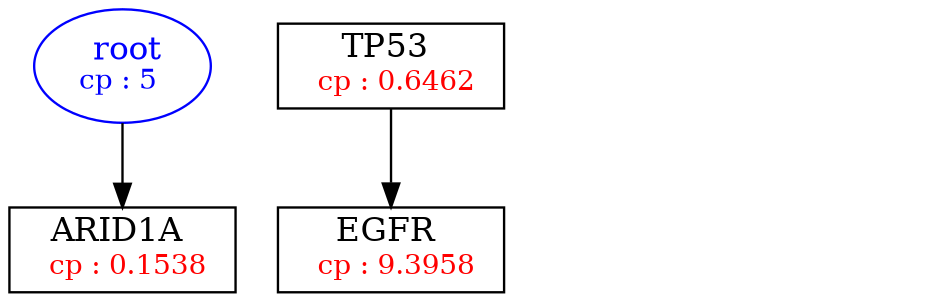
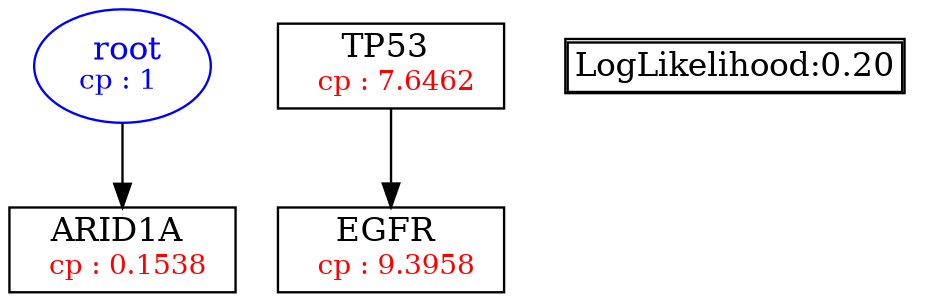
none -> (735, 66)
(122, 80) -> (122, 80)
(397, 82) -> (397, 82)
